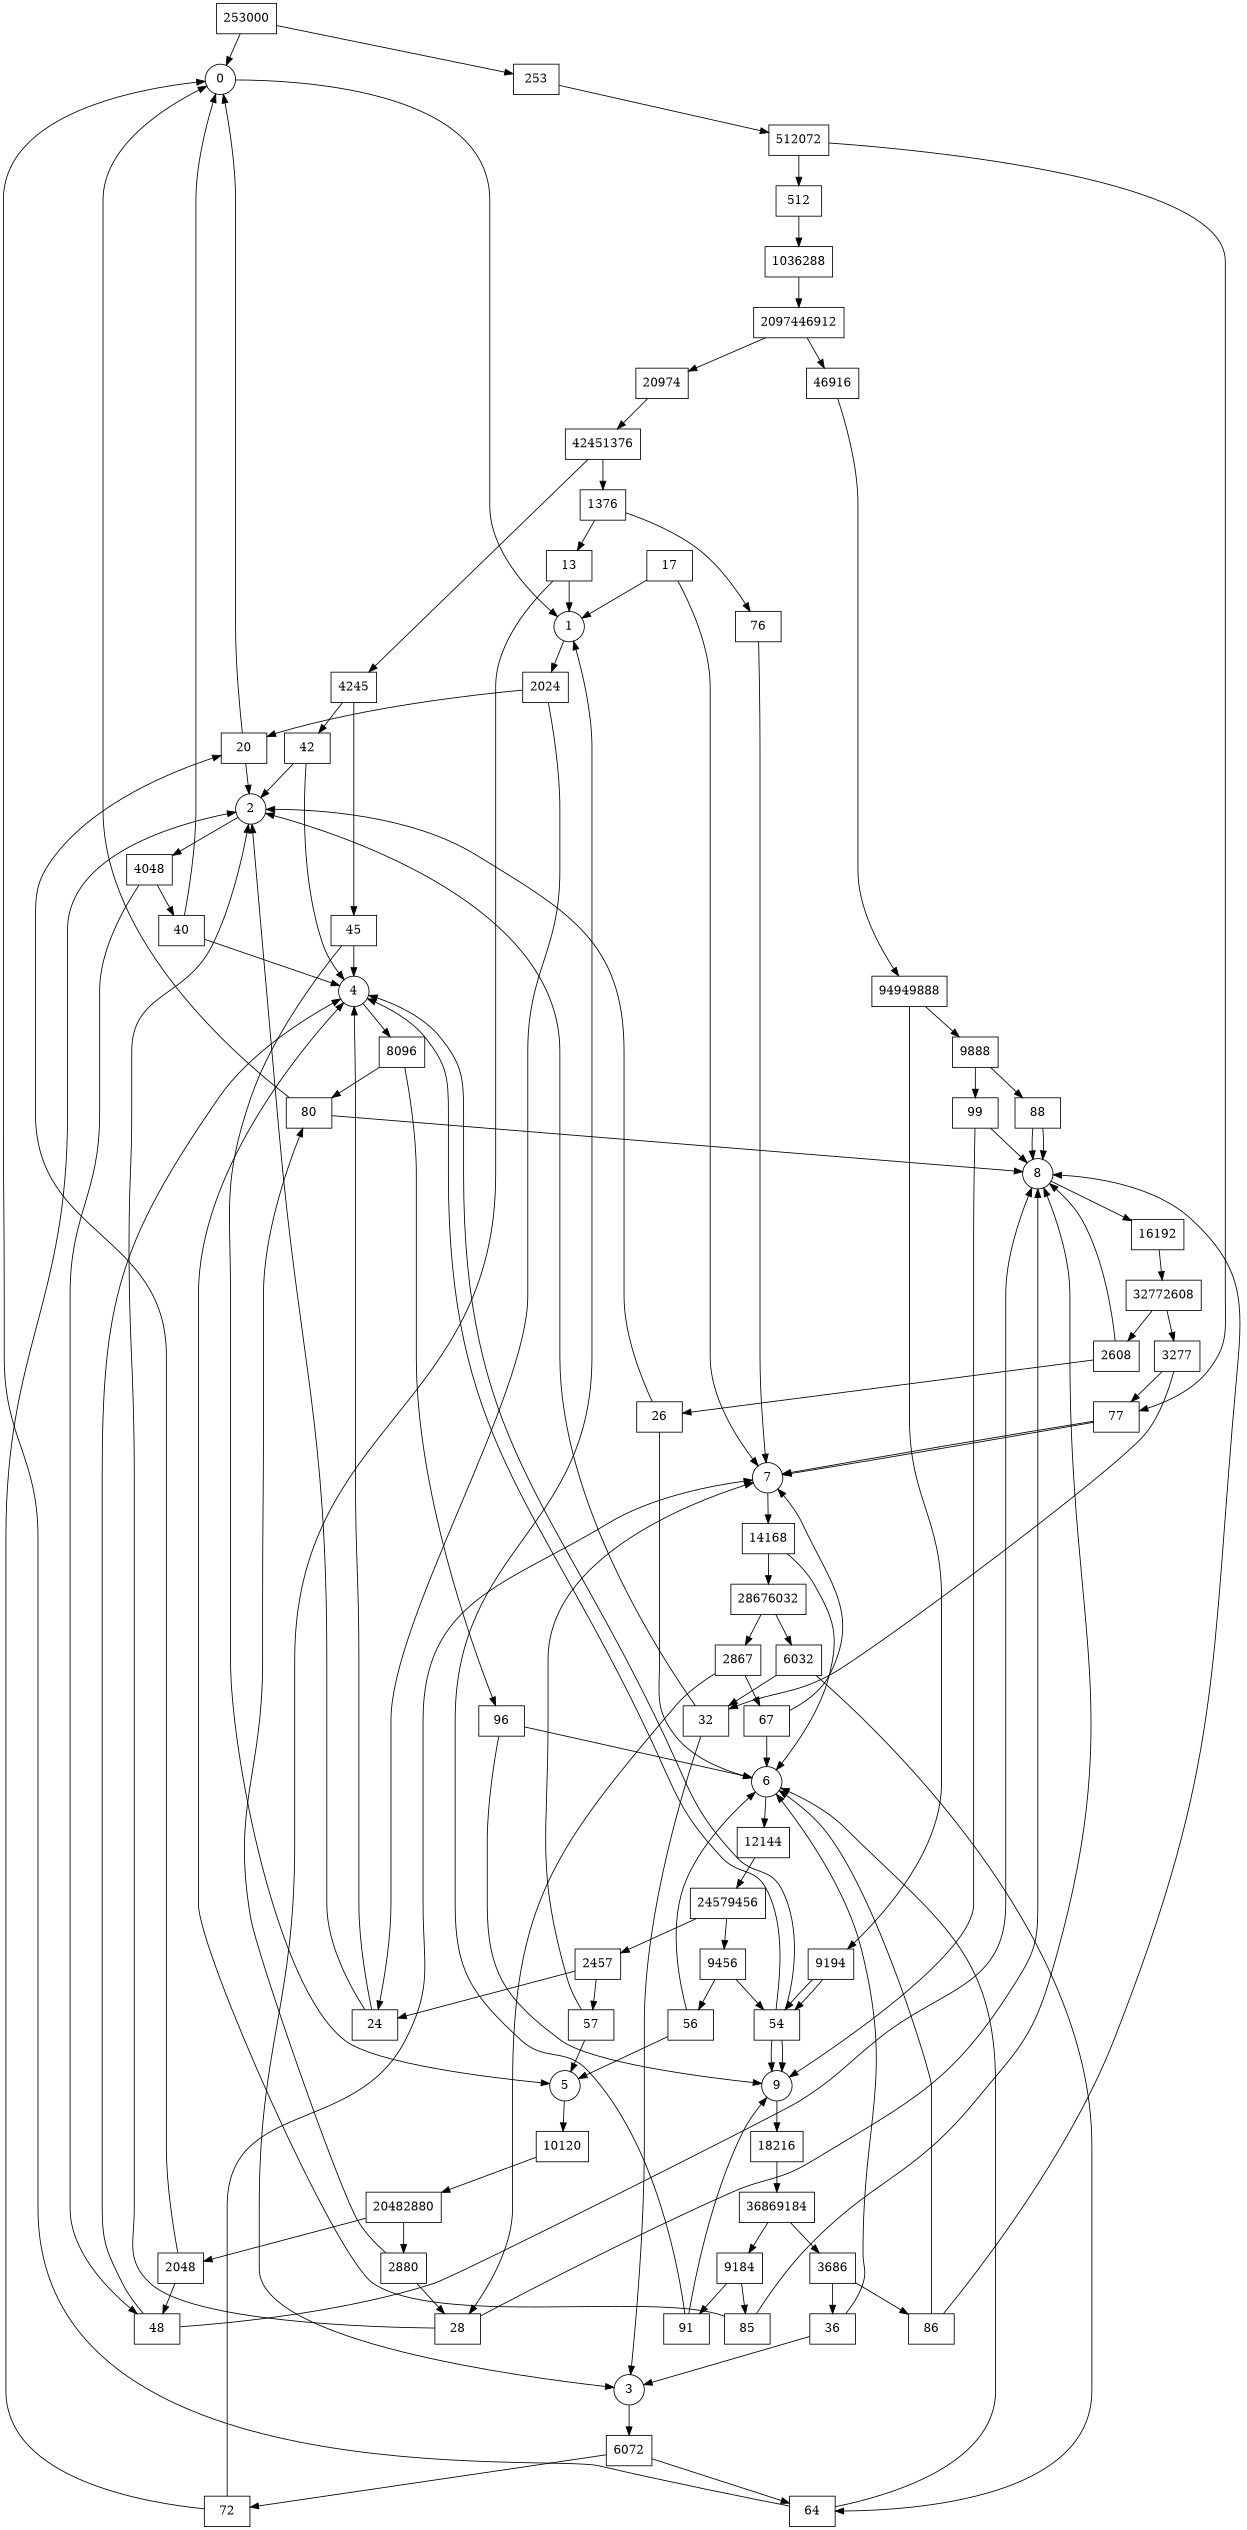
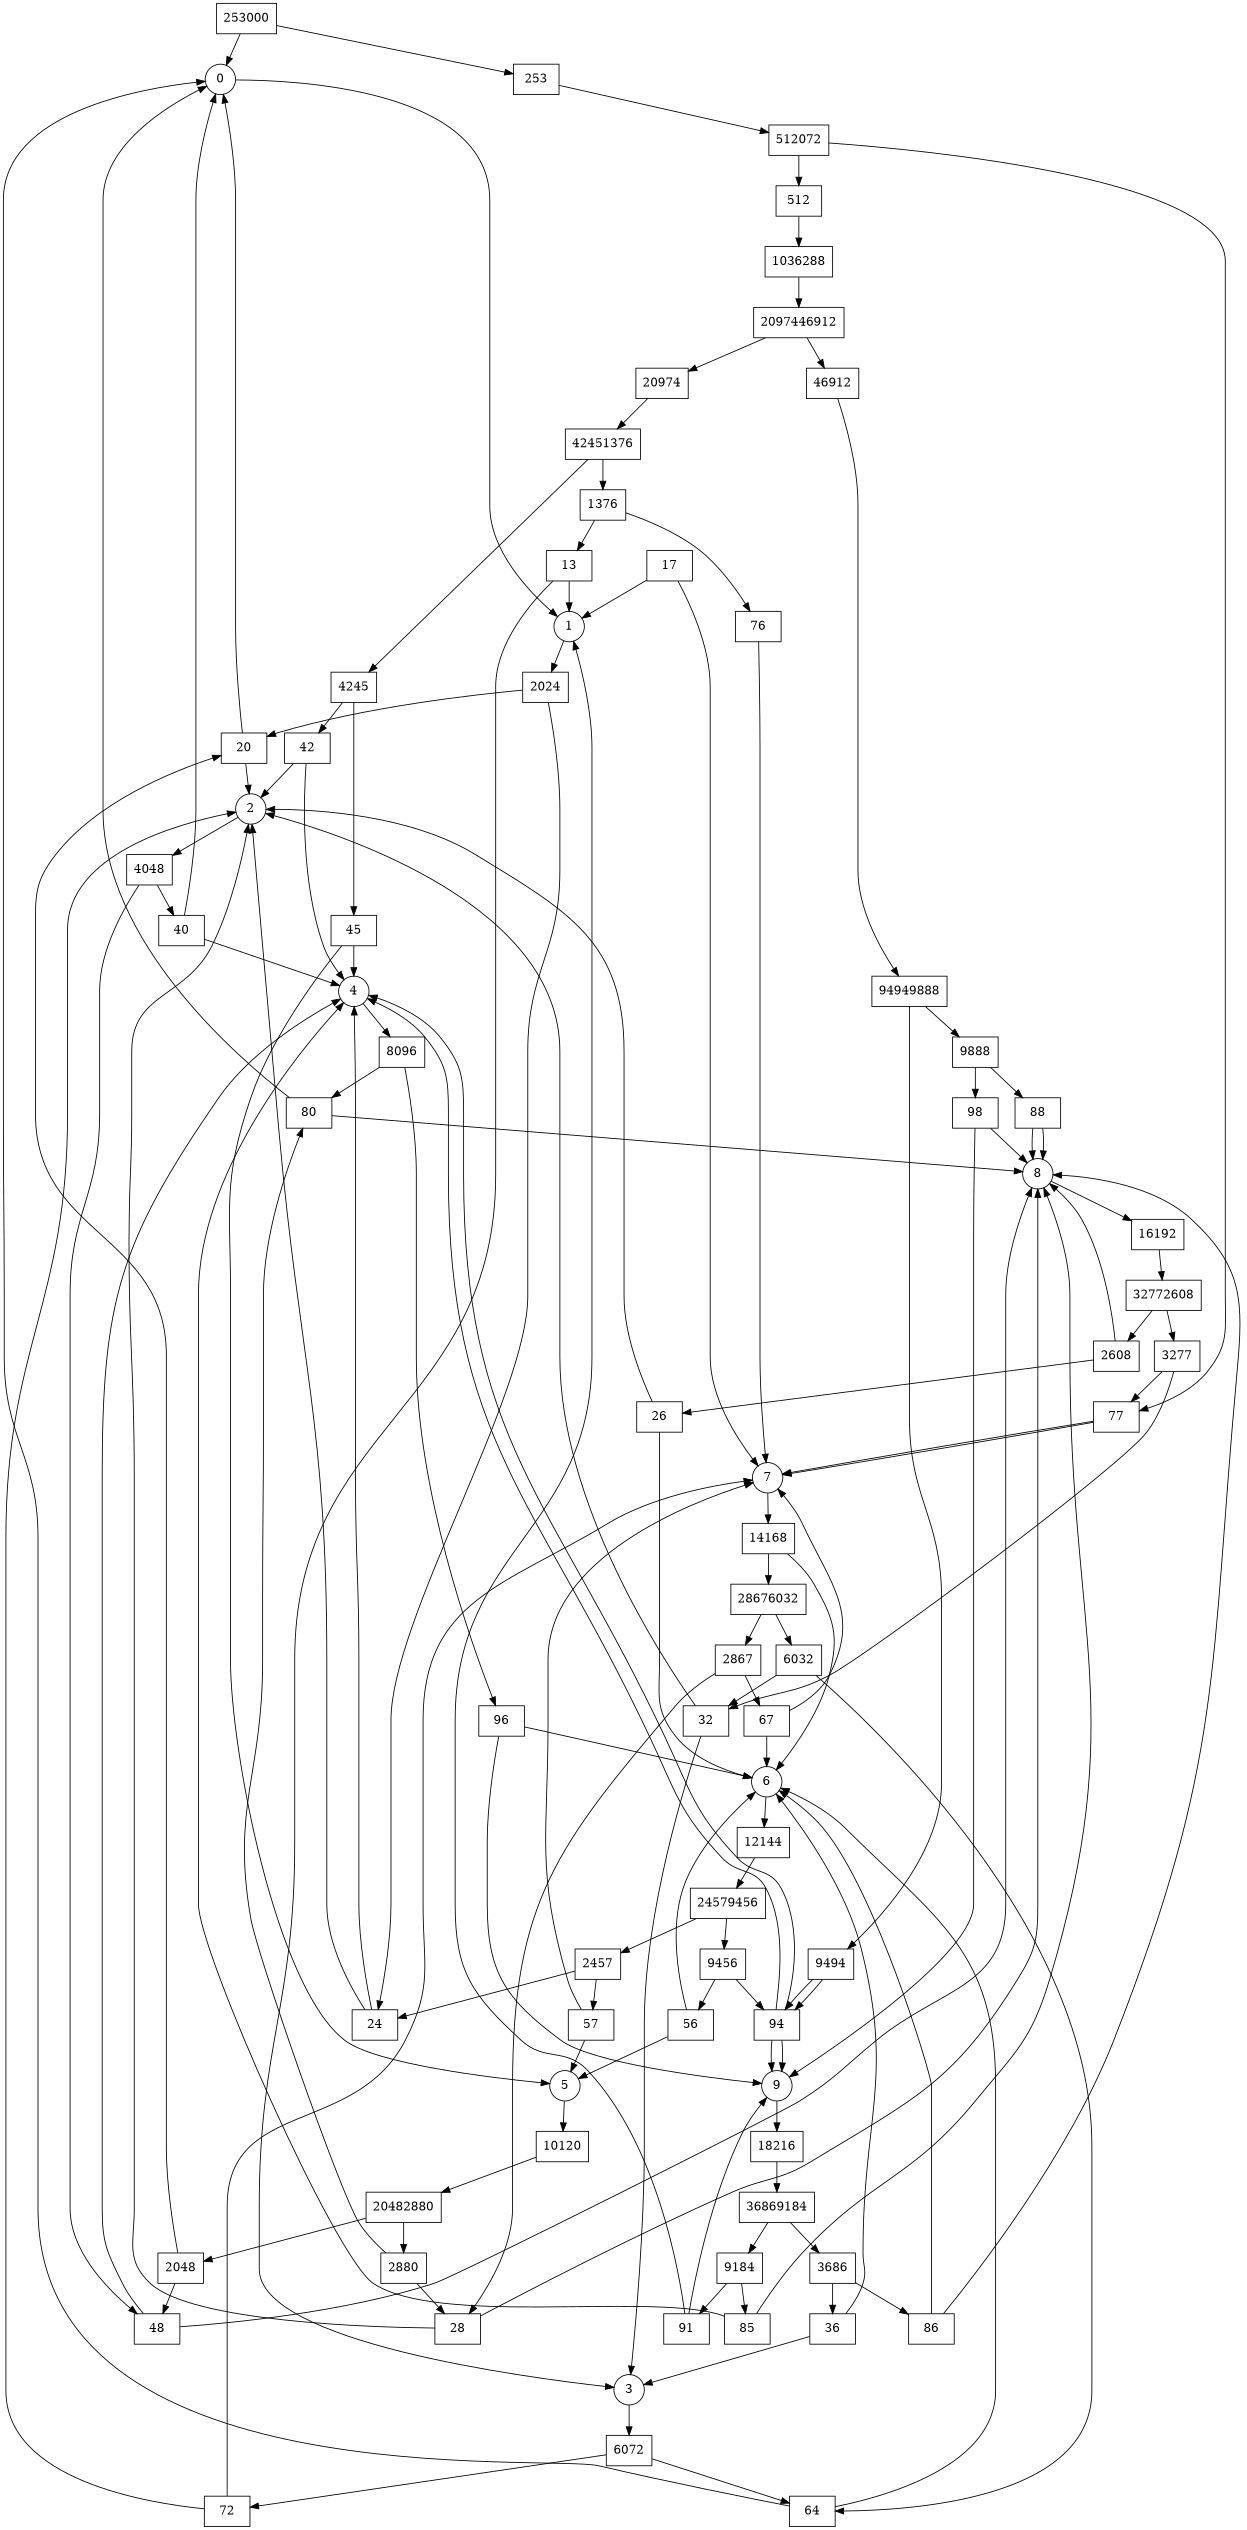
(833, 383) -> (833, 383)
(975, 1113) -> (975, 1113)
(831, 1964) -> (831, 1964)
(777, 2025) -> (777, 2025)
